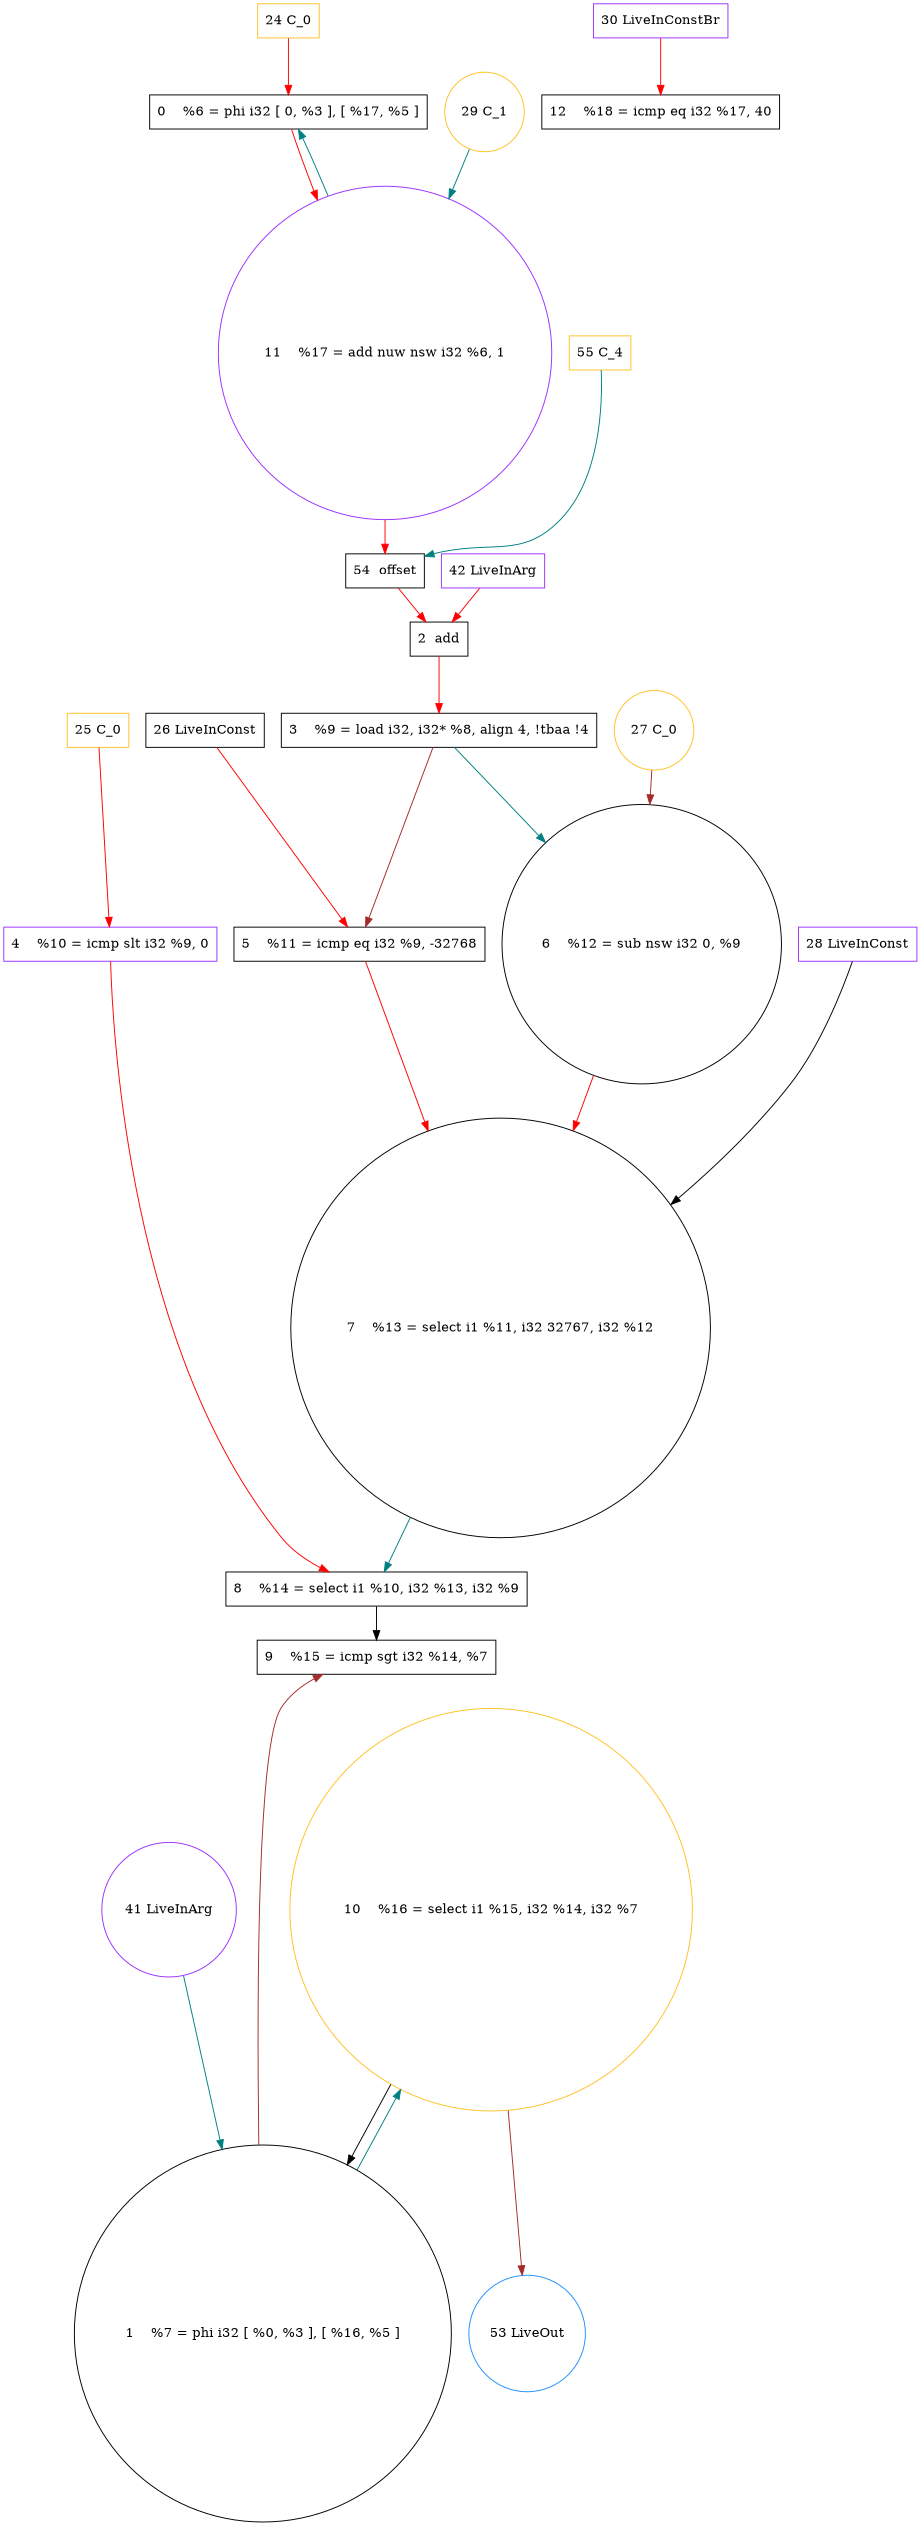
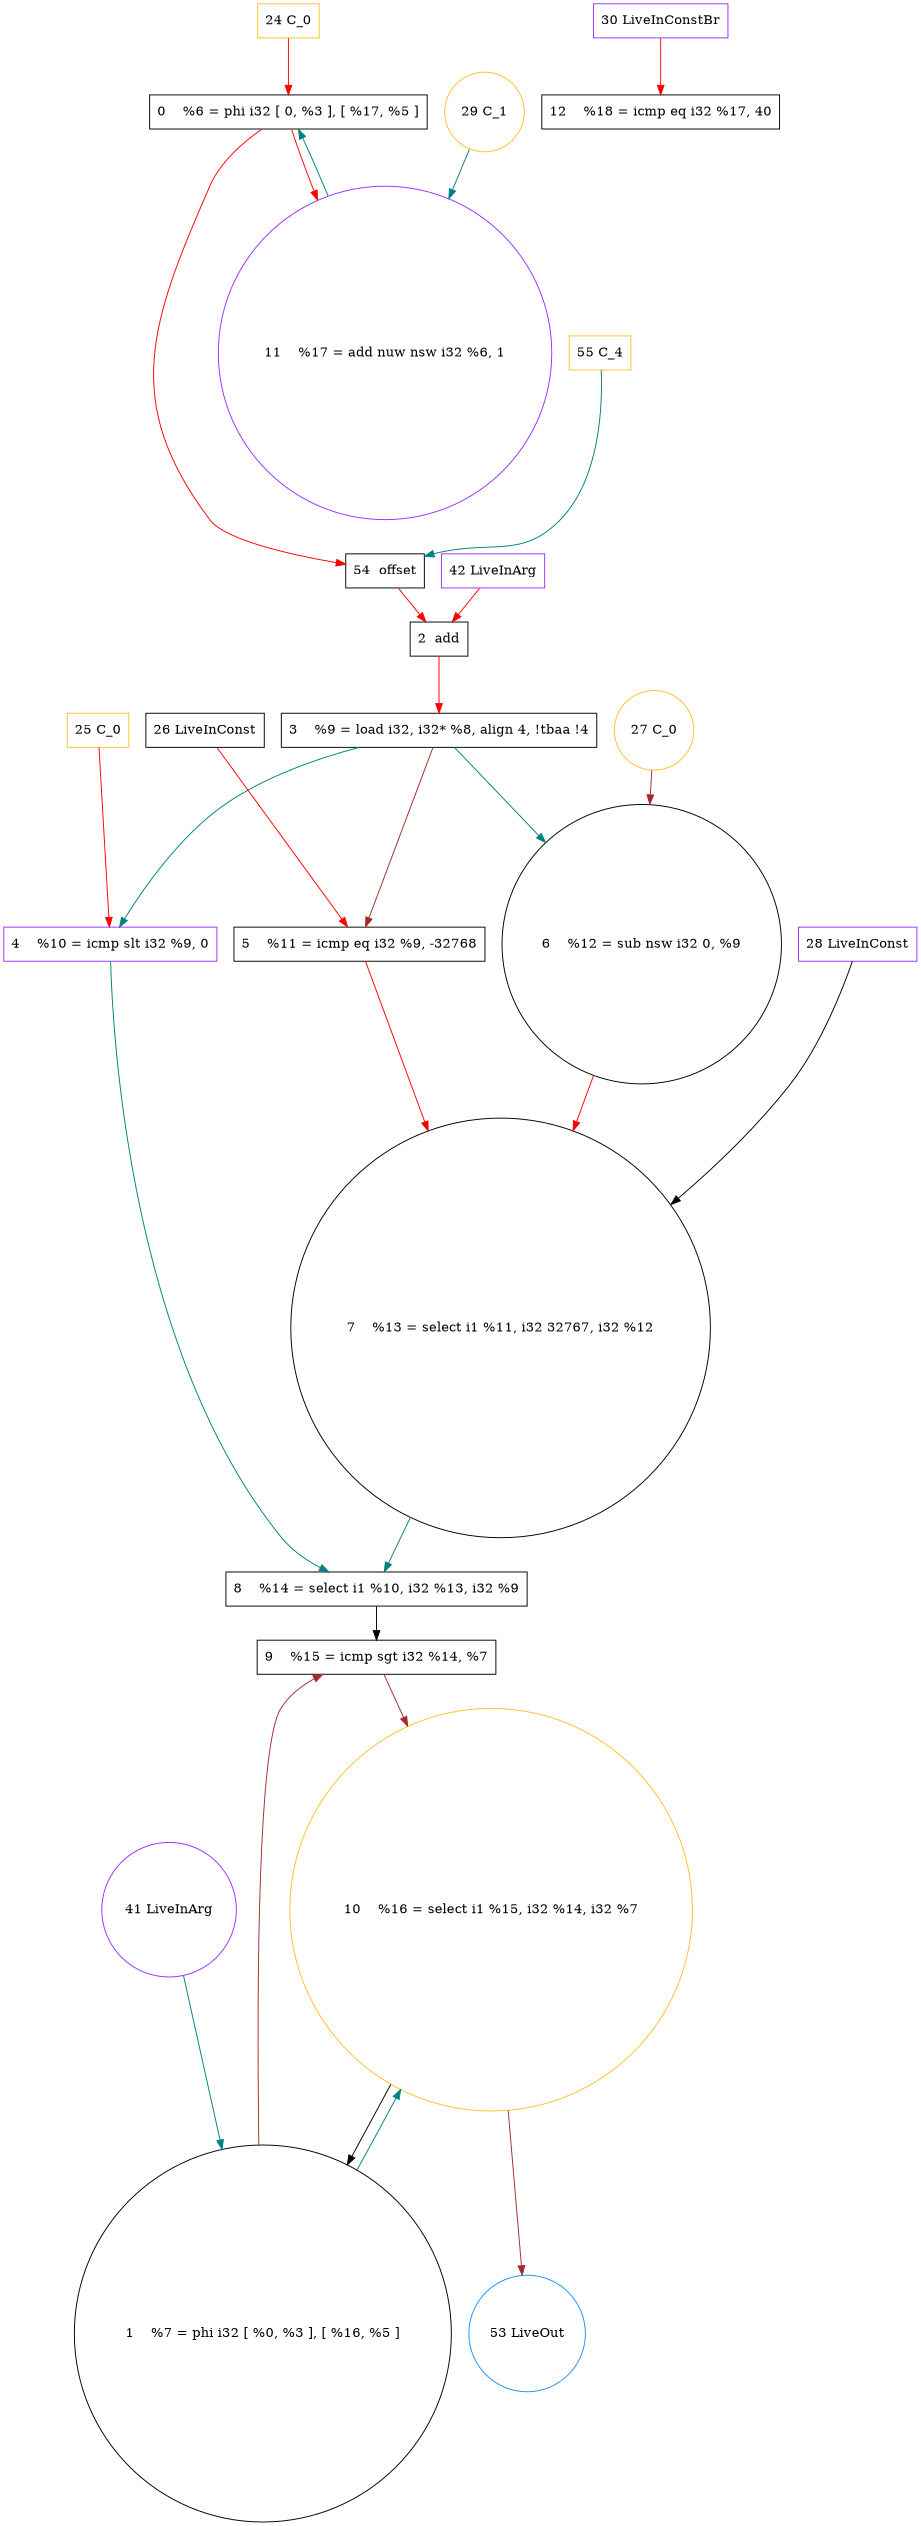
(385, 532) -> (155, 383)
none -> (222, 806)
(160, 1287) -> (160, 1287)
none -> (394, 1696)
